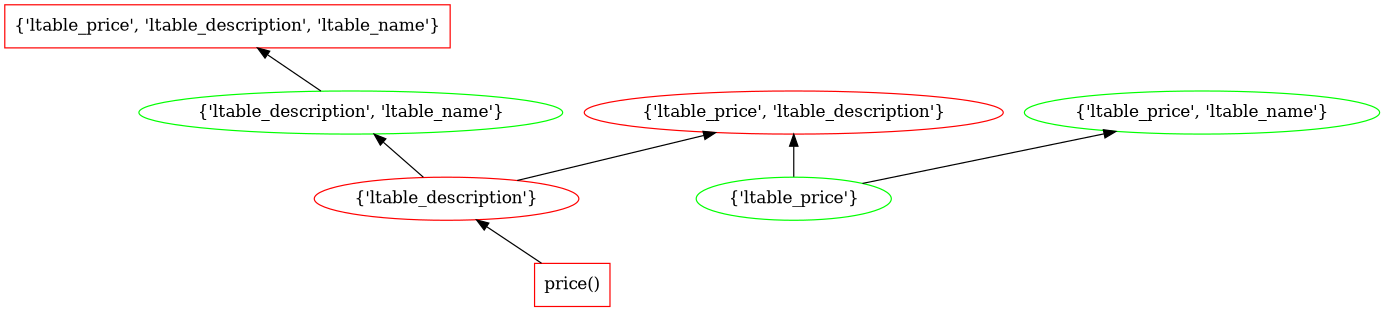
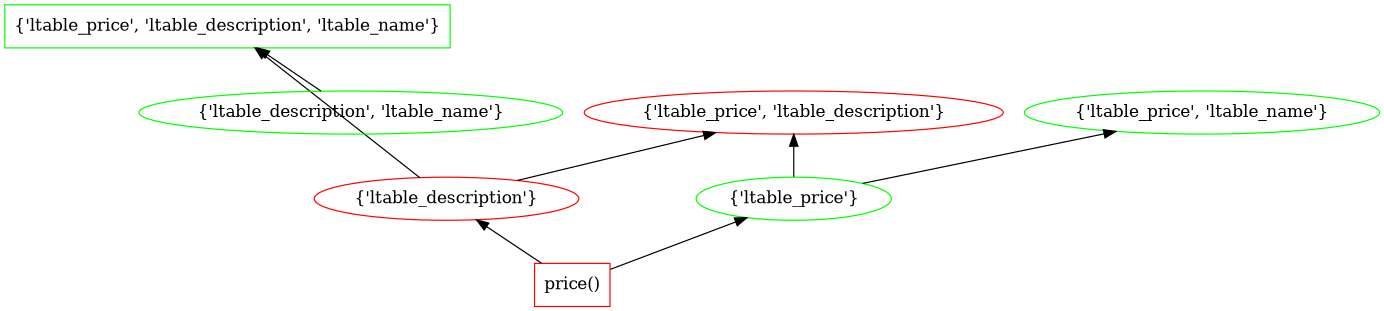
(227, 26) -> (227, 26)
(403, 160) -> (342, 116)
none -> (673, 246)
